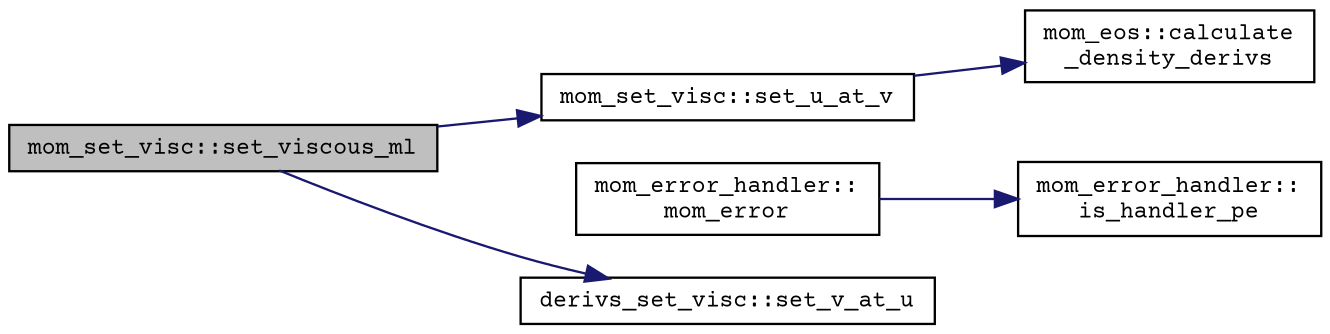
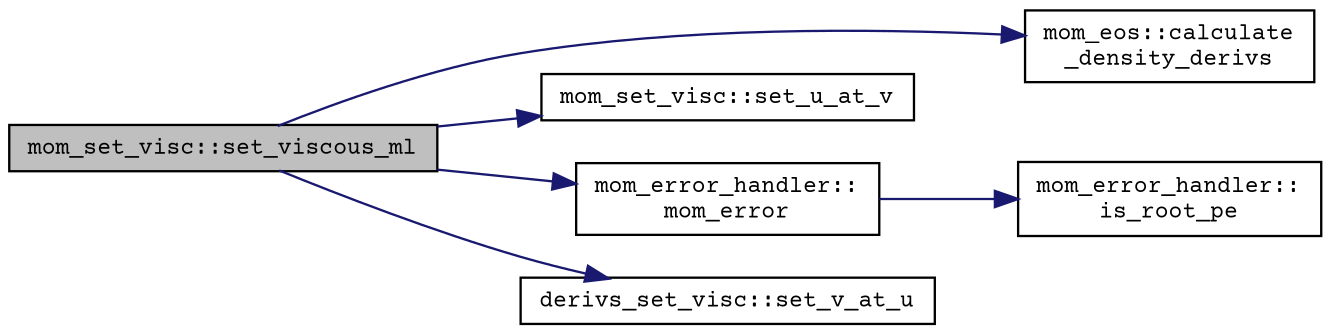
(958, 71) -> (634, 40)
none -> (495, 176)
(1170, 199) -> (1170, 199)
